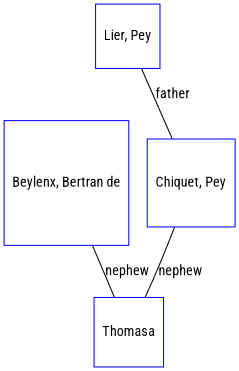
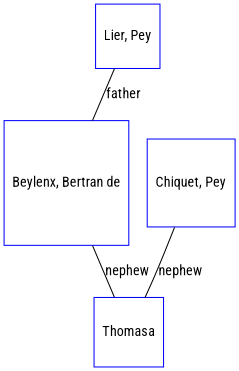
(157, 104) -> (103, 95)
